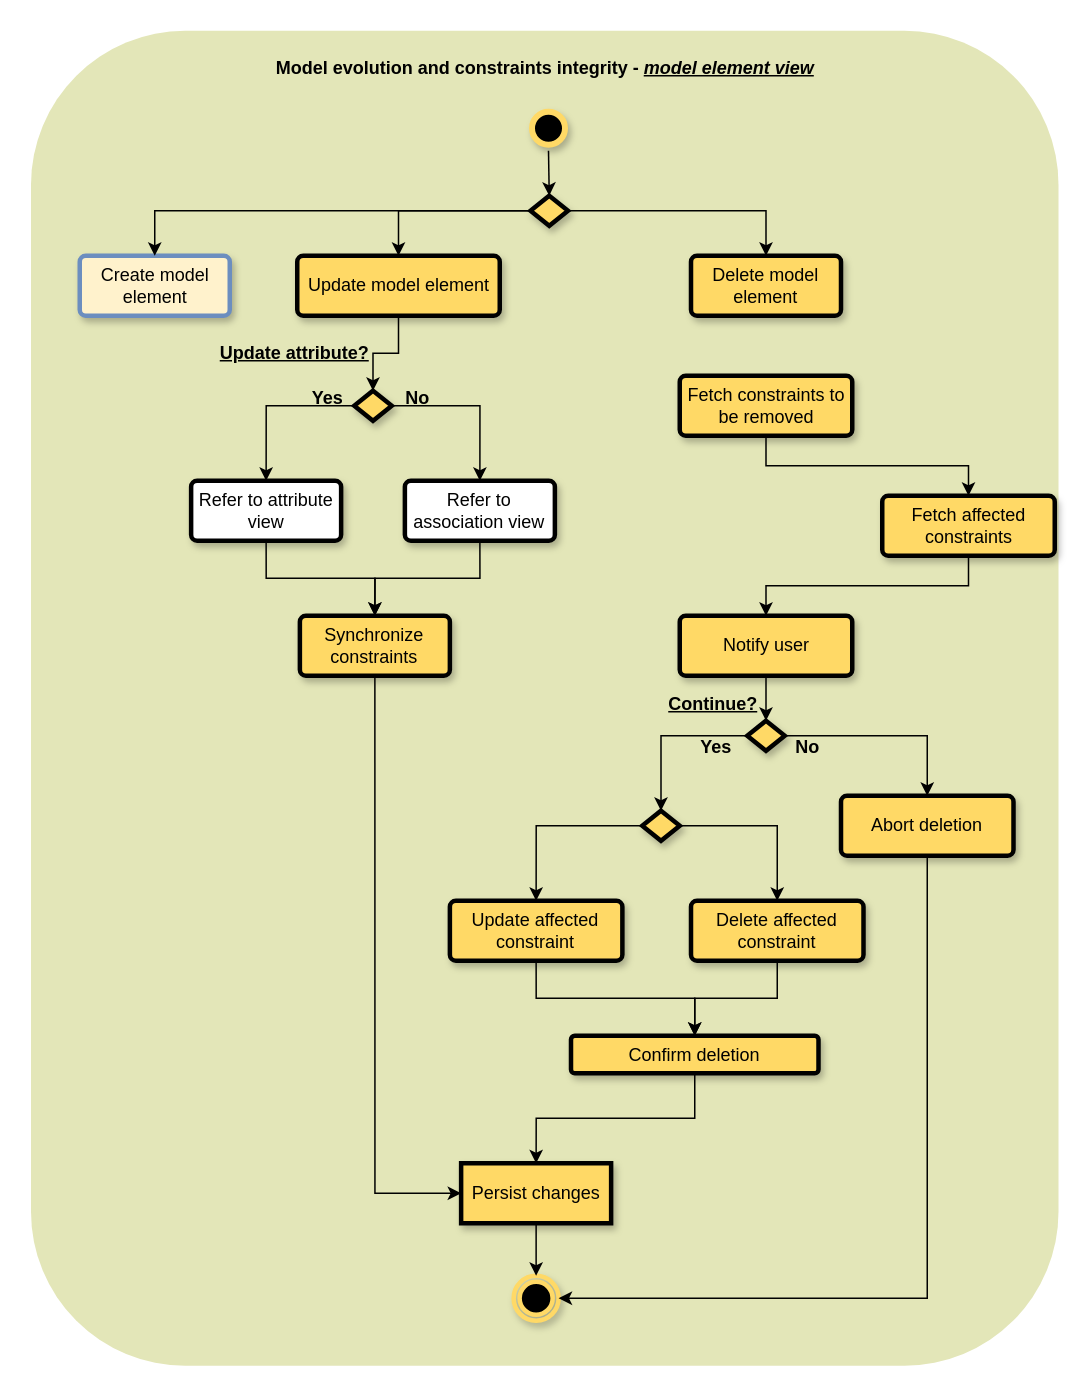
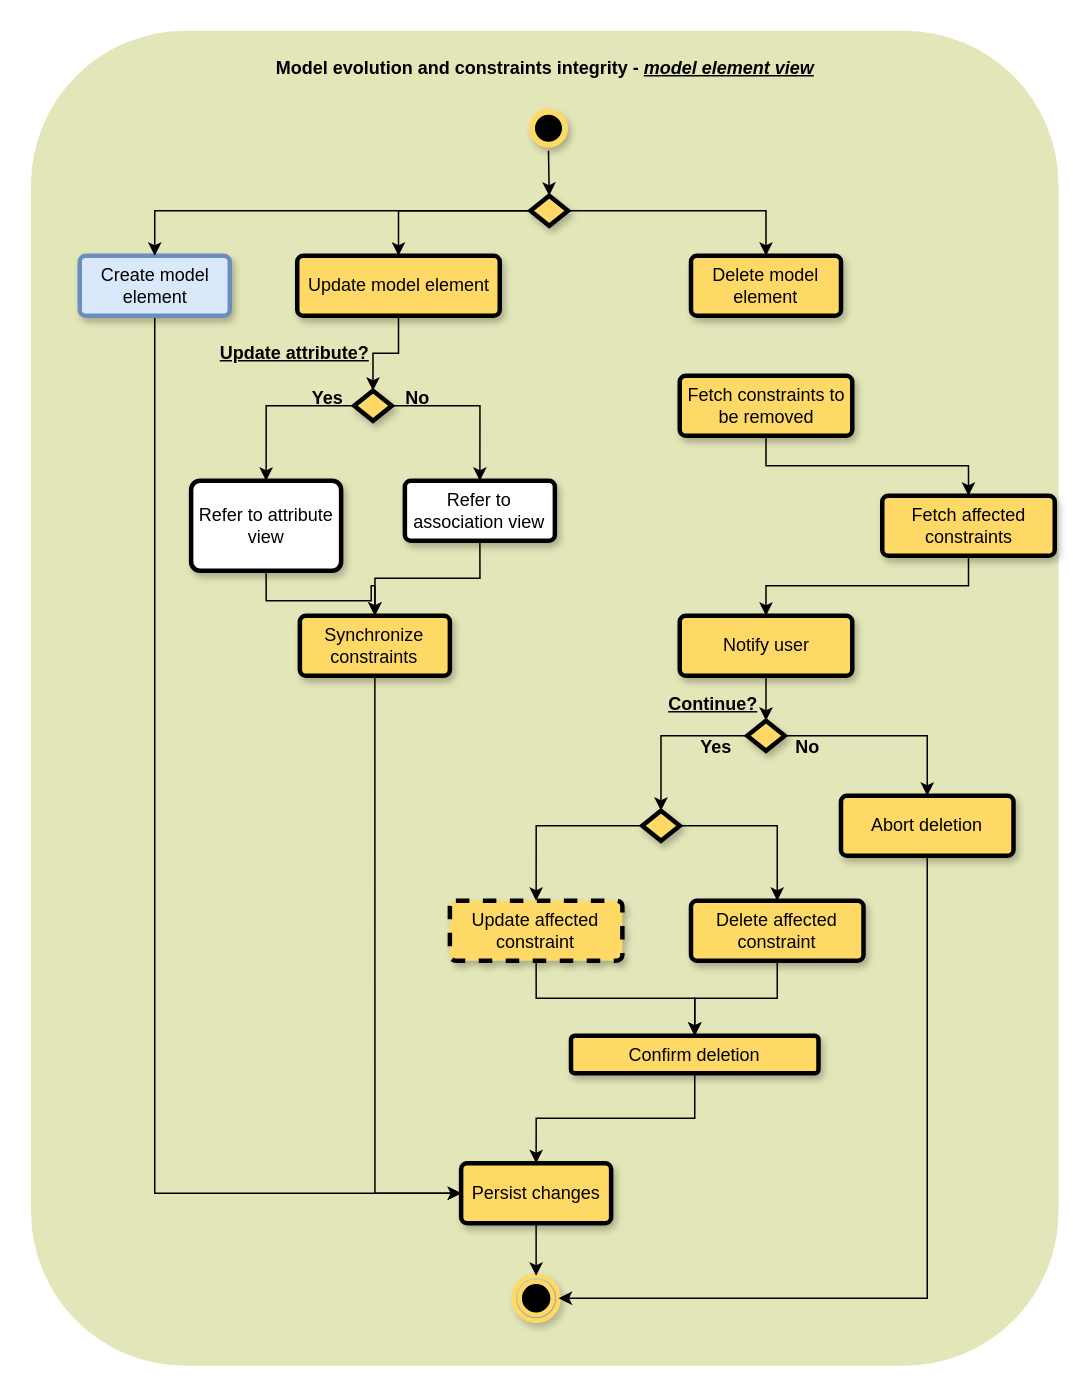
(155, 286) -> (155, 286)
(266, 511) -> (266, 526)
none -> (155, 863)
(536, 931) -> (536, 931)
(536, 1193) -> (536, 1193)
